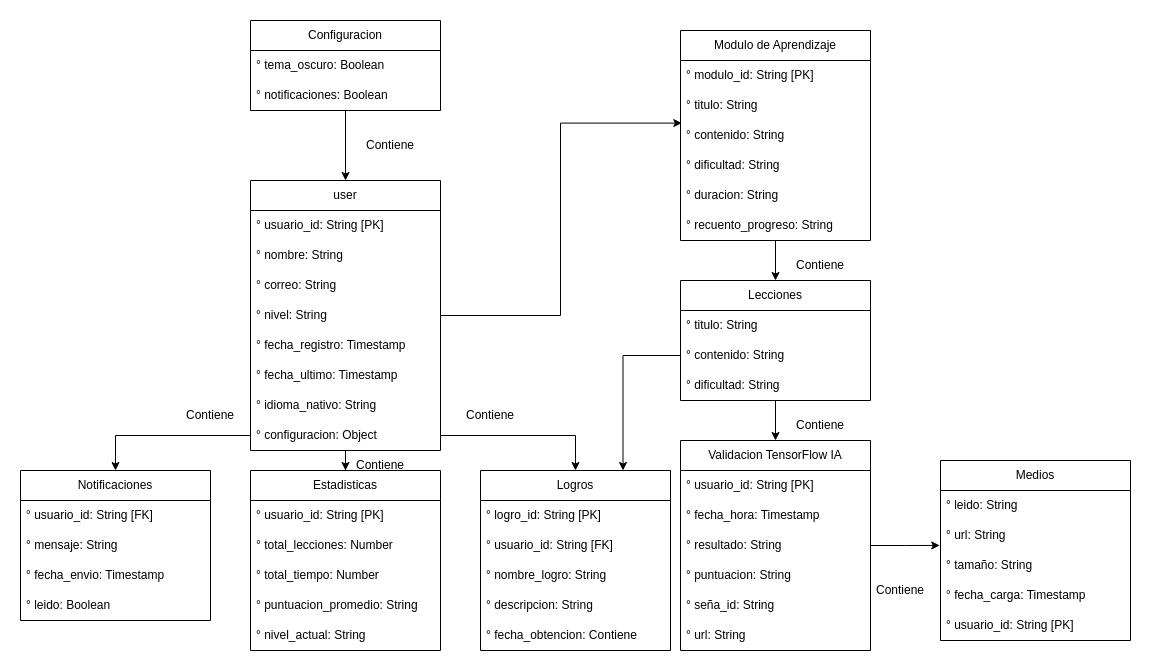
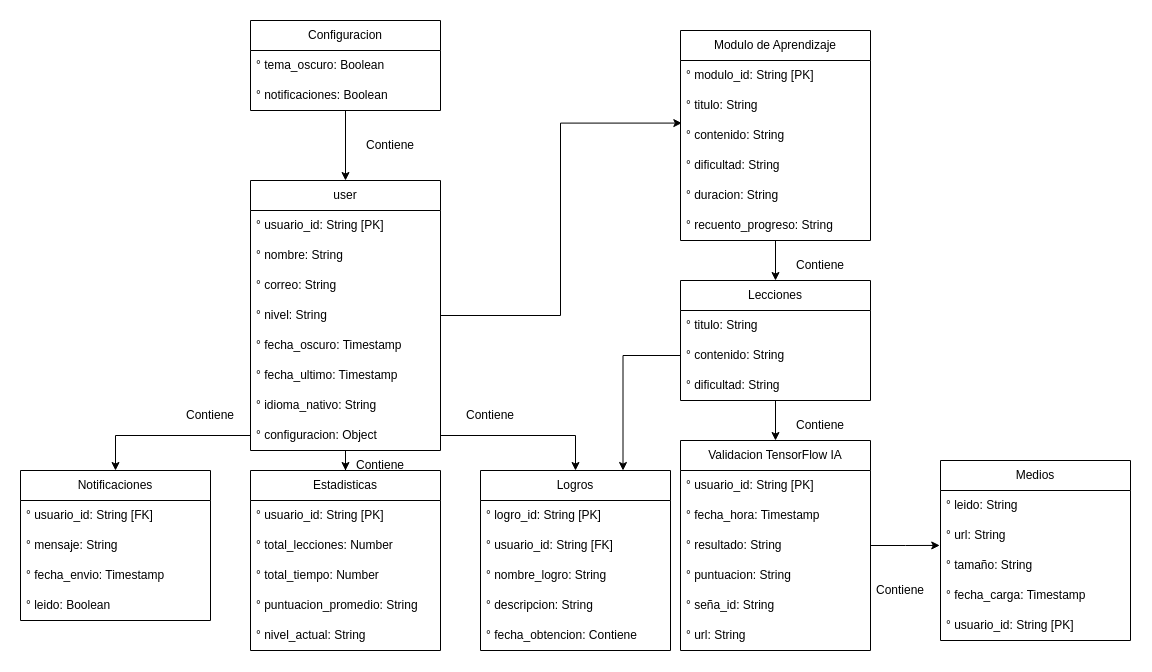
(339, 346) -> (334, 346)
